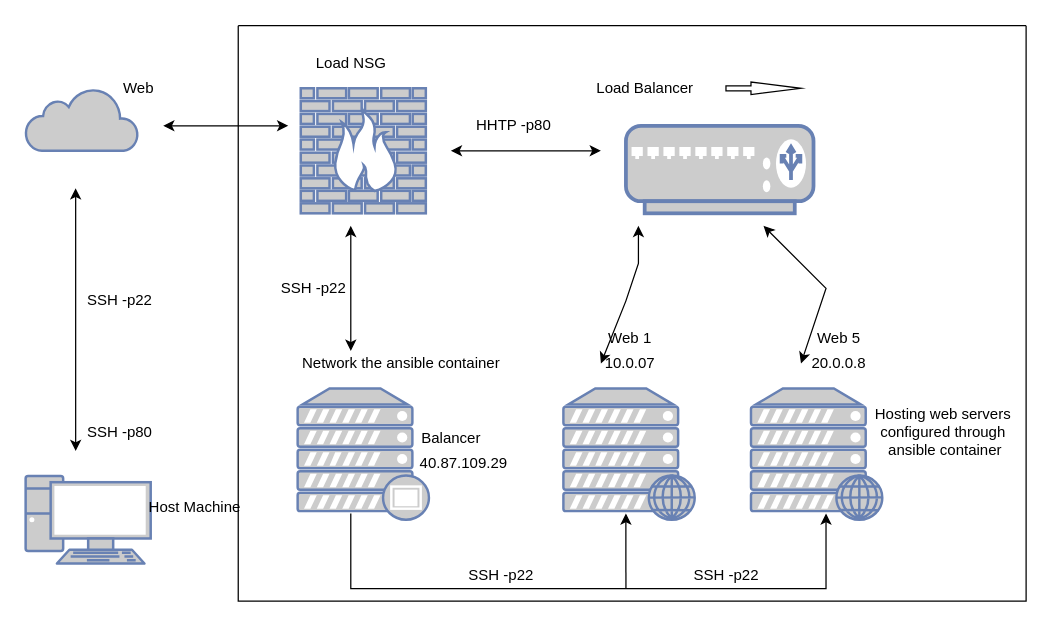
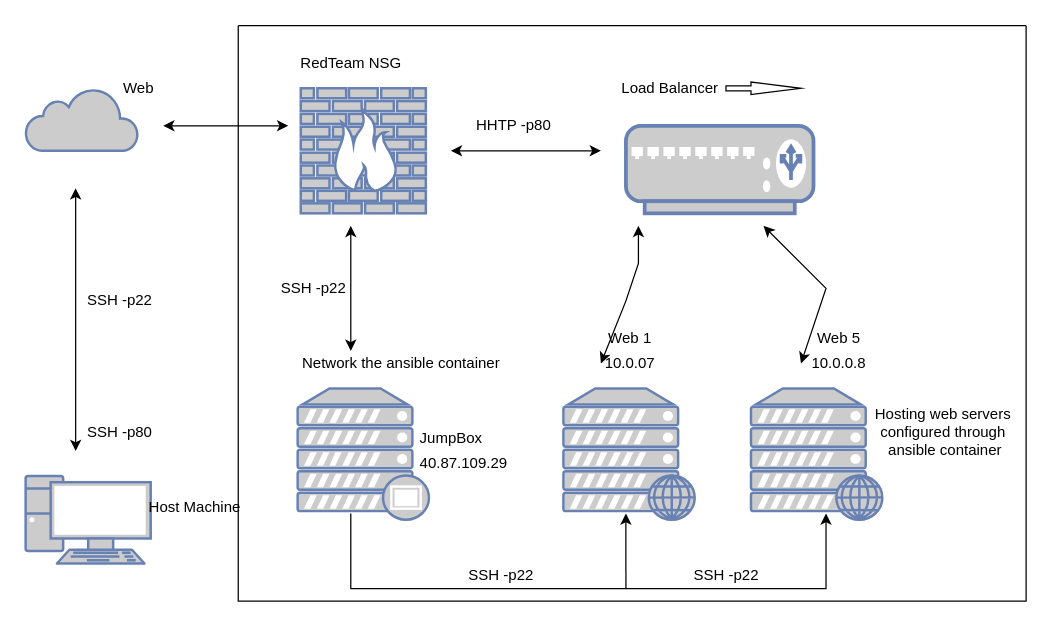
(351, 63) -> (351, 63)
(644, 88) -> (669, 88)
(839, 363) -> (839, 363)
(451, 438) -> (451, 438)
